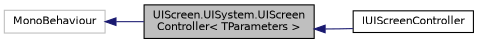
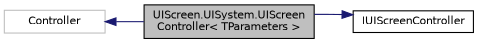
(55, 22) -> (55, 22)
(339, 29) -> (328, 14)
